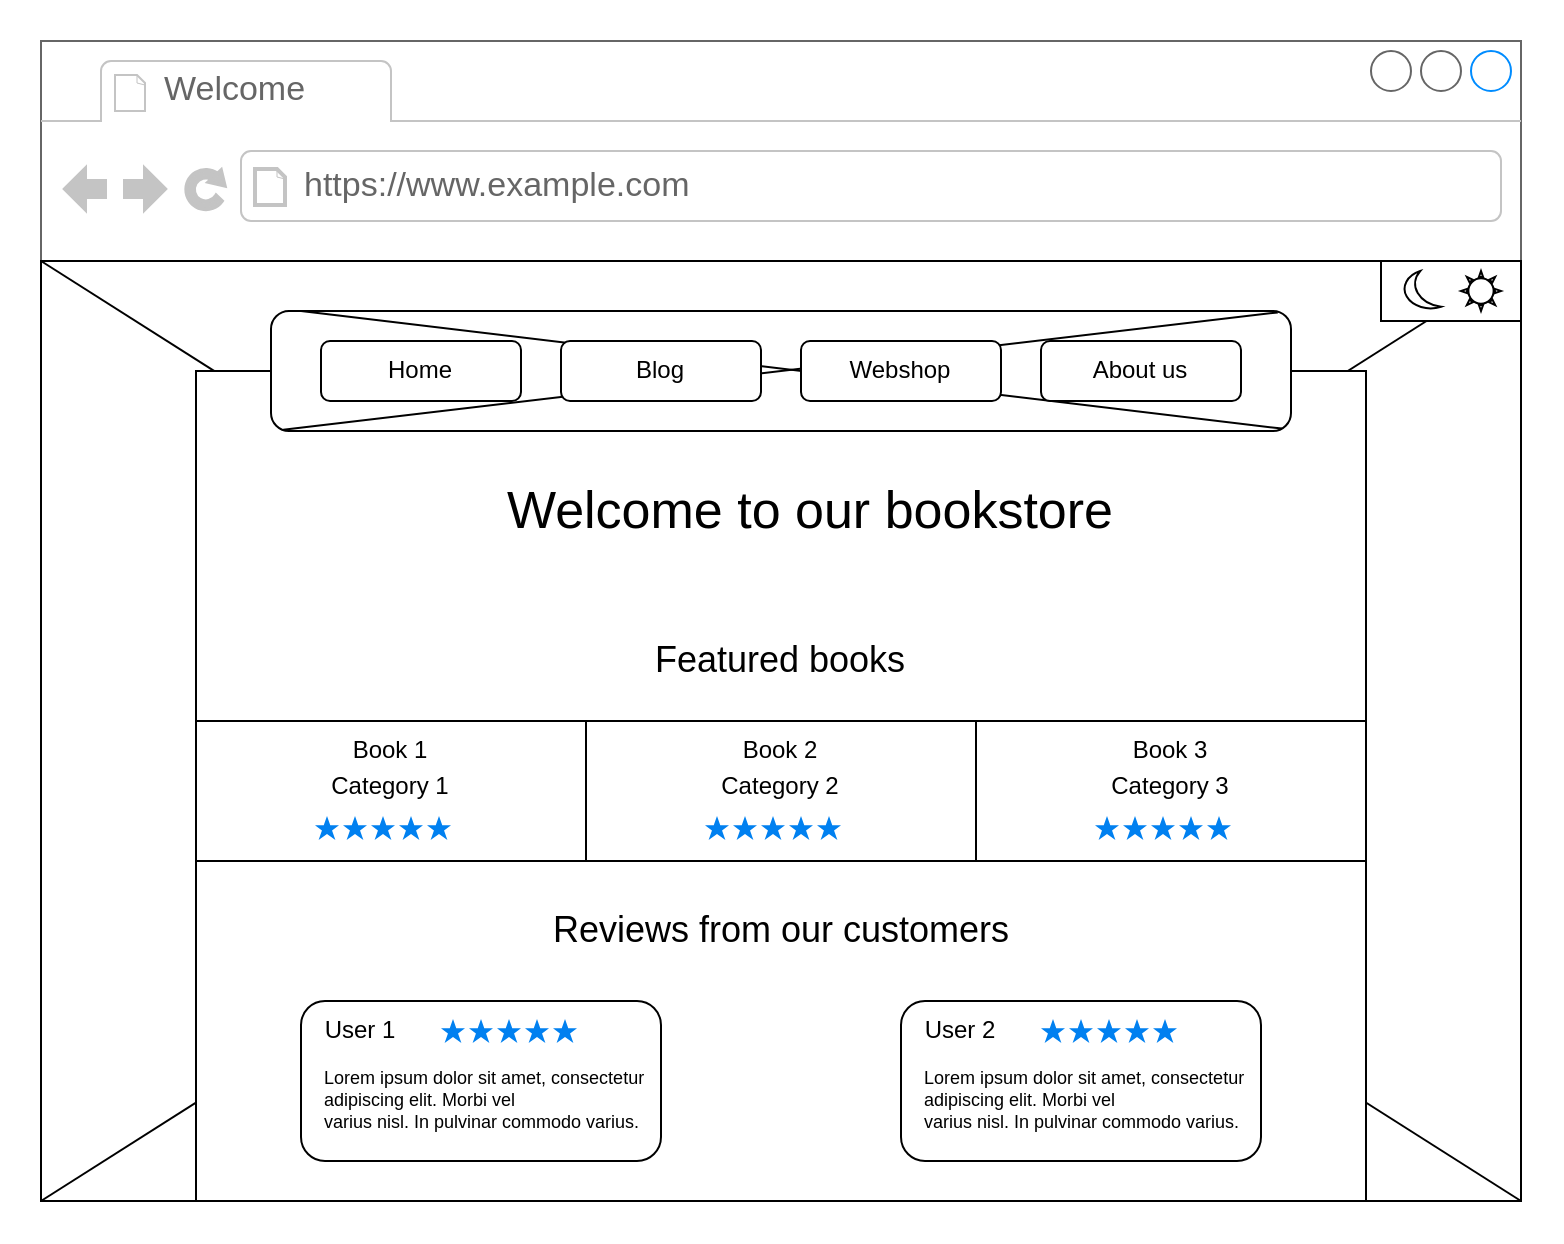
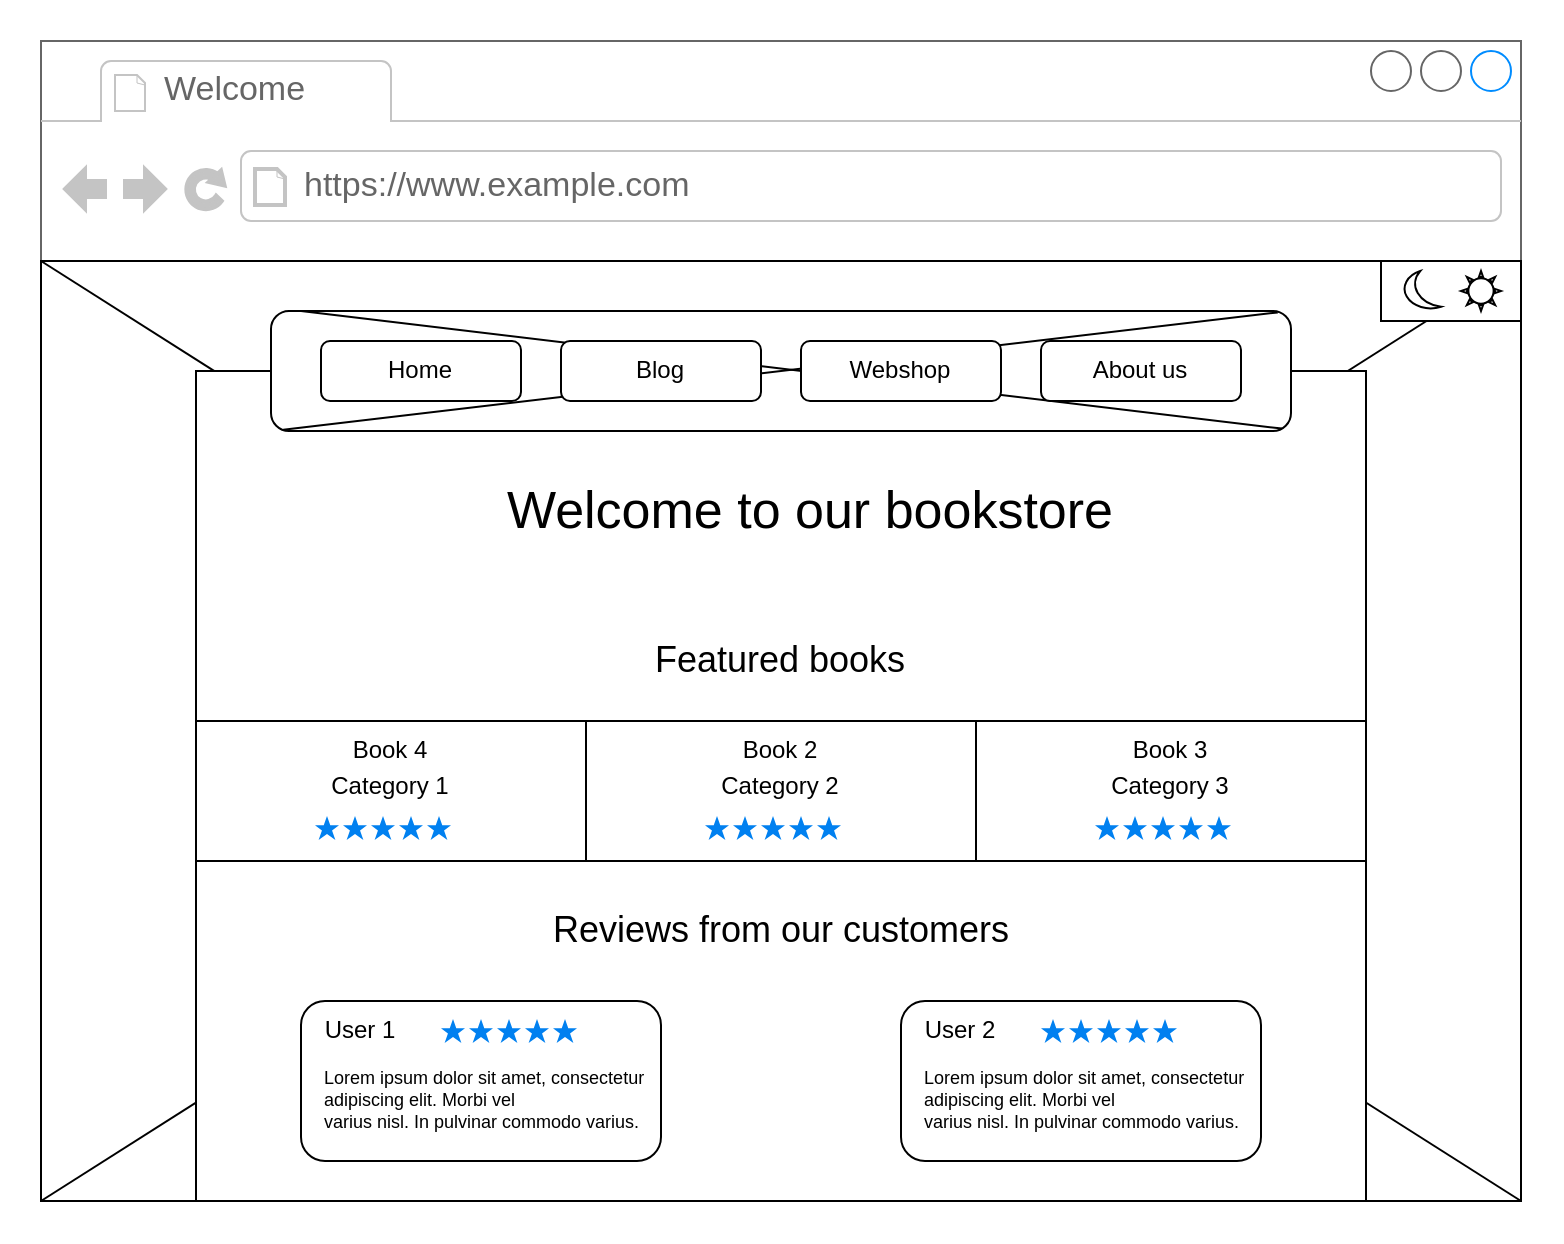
(391, 751) -> (391, 751)
